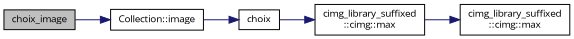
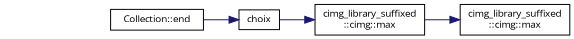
(40, 20) -> none
(157, 20) -> (157, 20)
